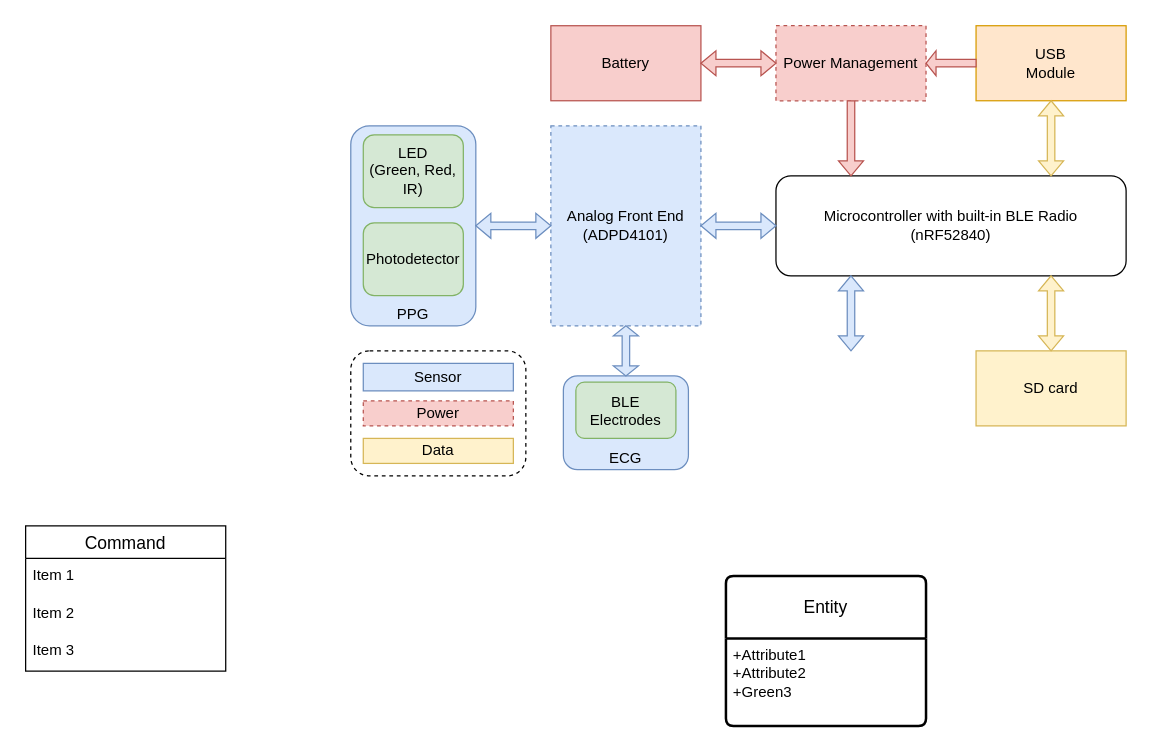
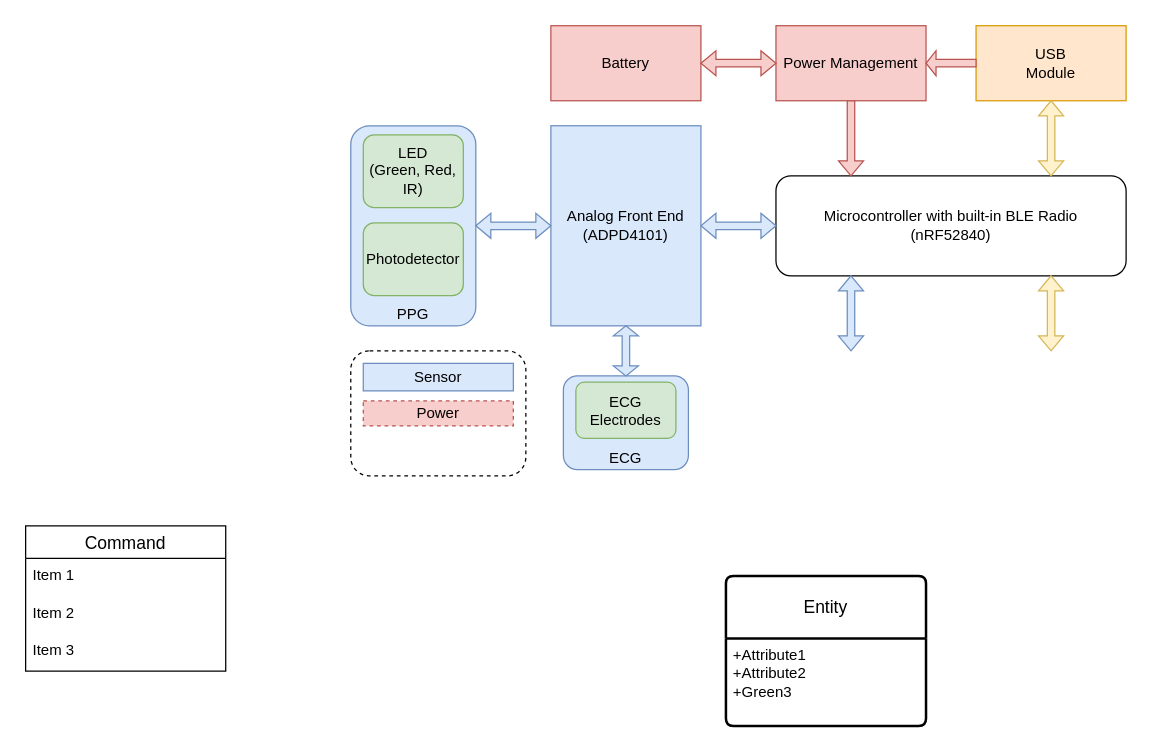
(851, 63) -> (851, 63)
(626, 226) -> (626, 226)
(1051, 388) -> none
(626, 411) -> (626, 411)
(438, 451) -> none
